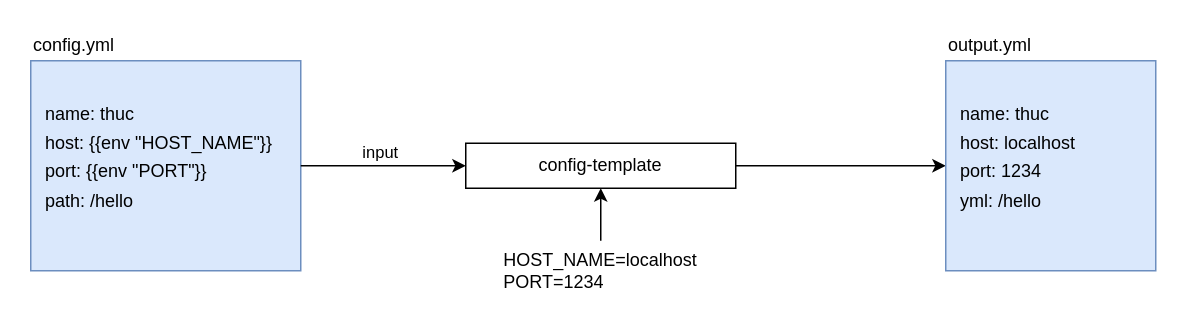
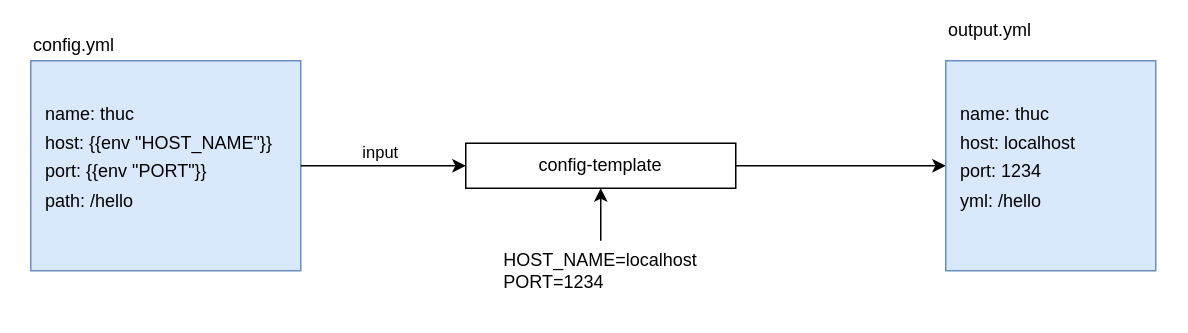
(1051, 46) -> (1051, 31)
